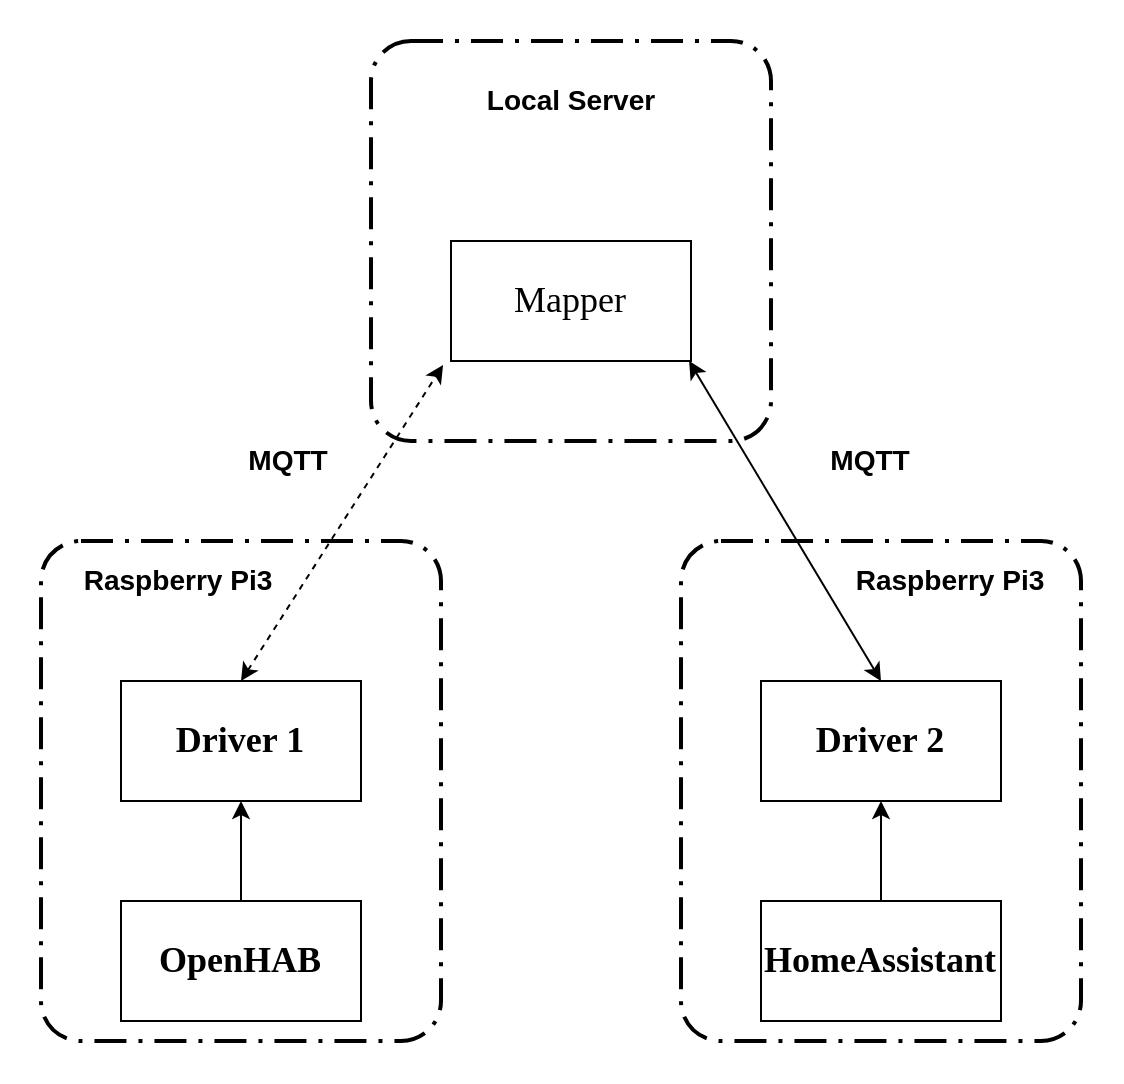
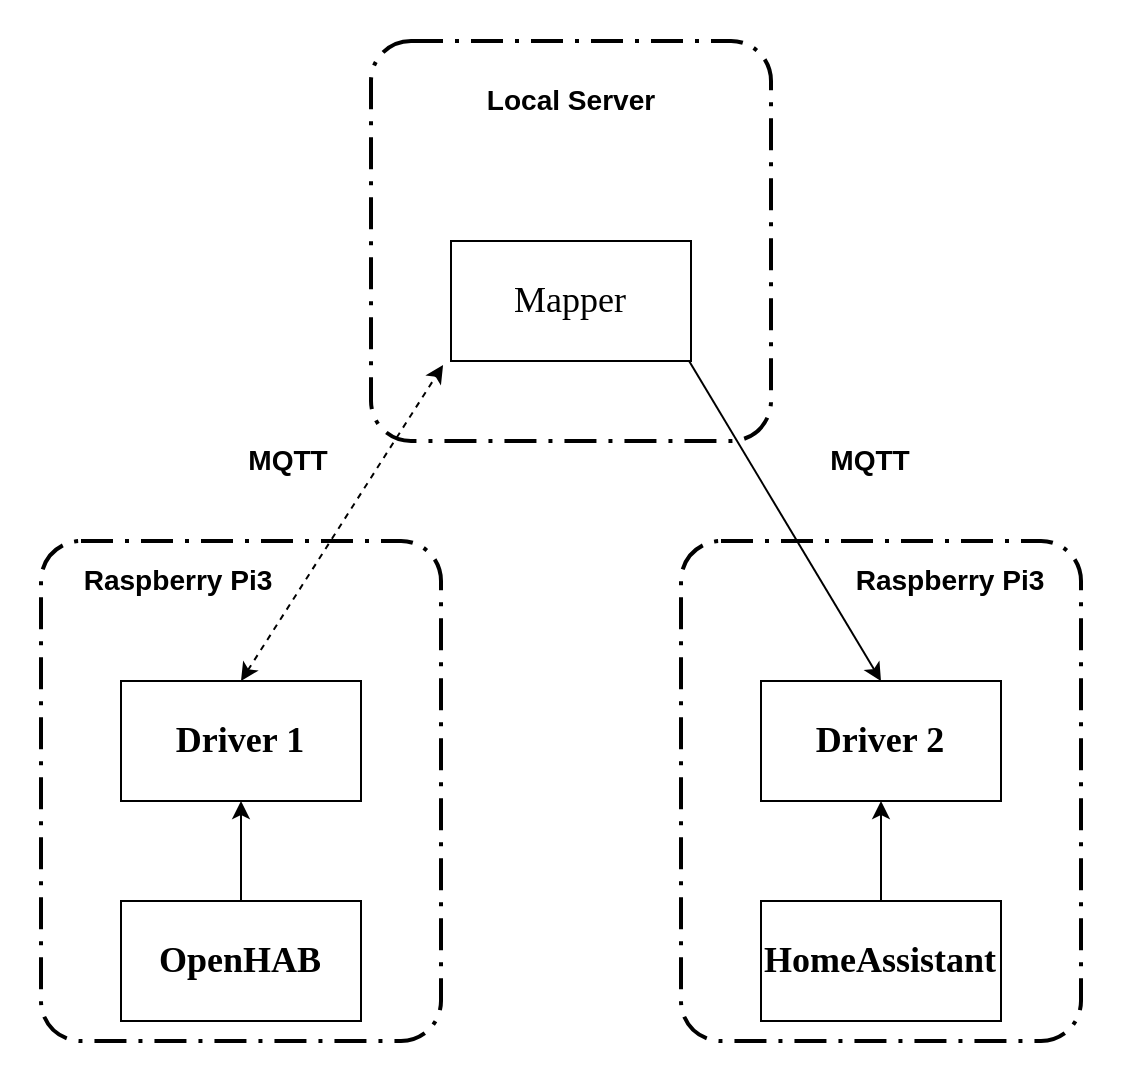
(697, 374) -> (693, 368)
